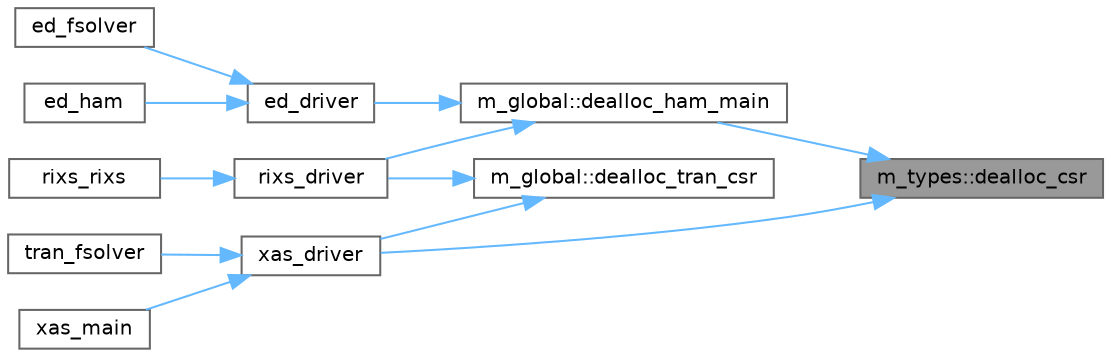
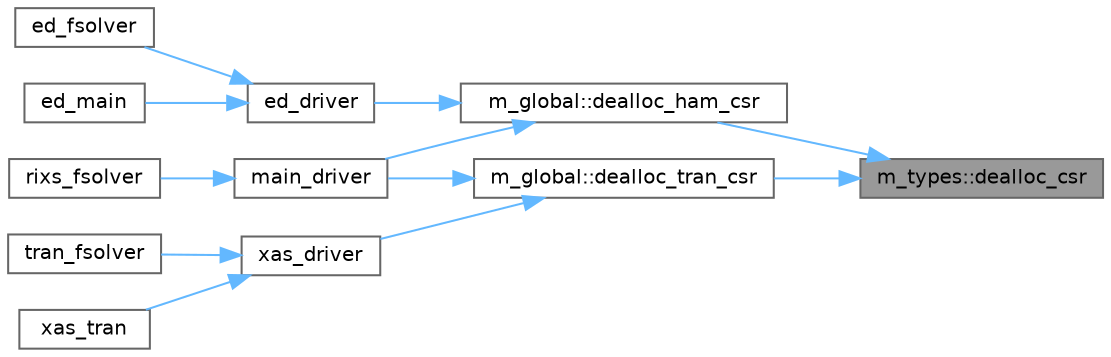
(85, 103) -> (85, 103)
(624, 103) -> (624, 103)
(85, 178) -> (85, 178)
(311, 178) -> (311, 178)
(628, 235) -> (807, 178)
(85, 329) -> (85, 329)
